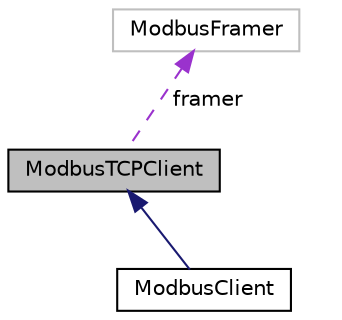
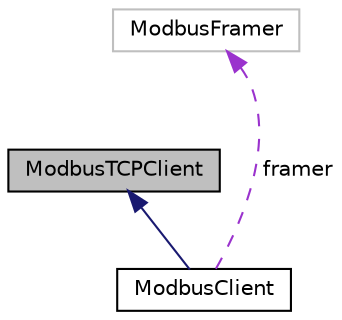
(154, 109) -> (255, 171)
